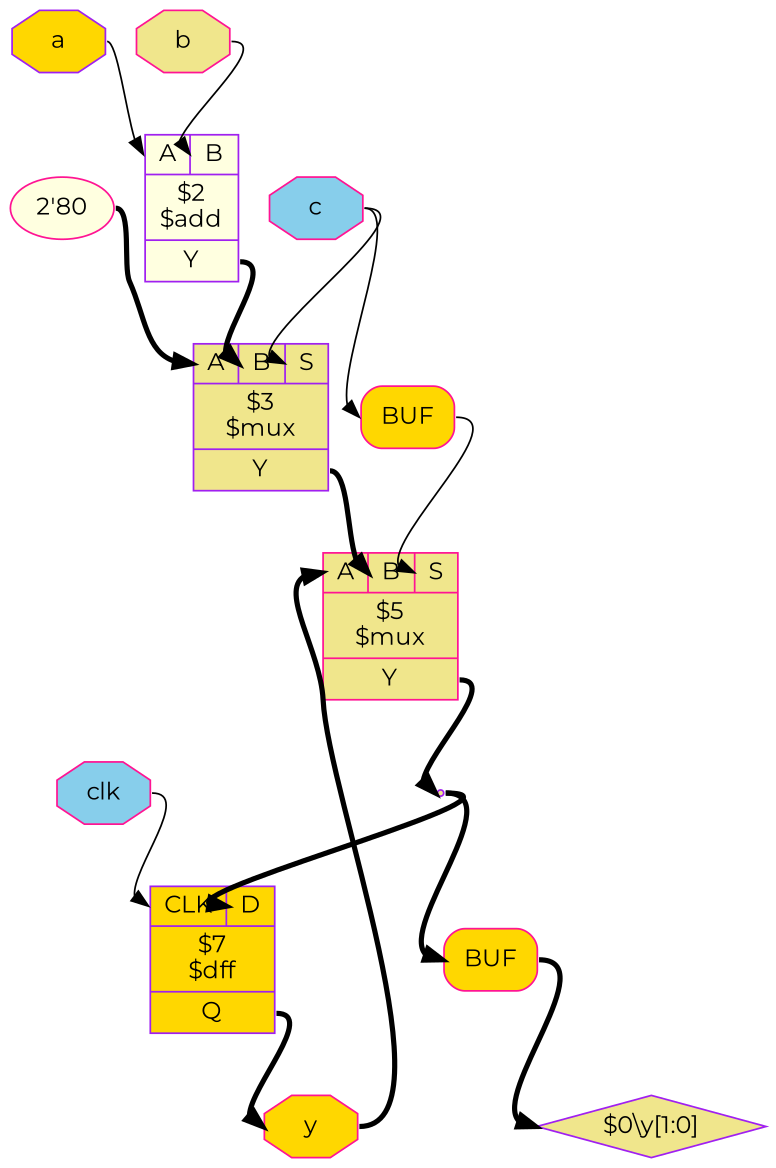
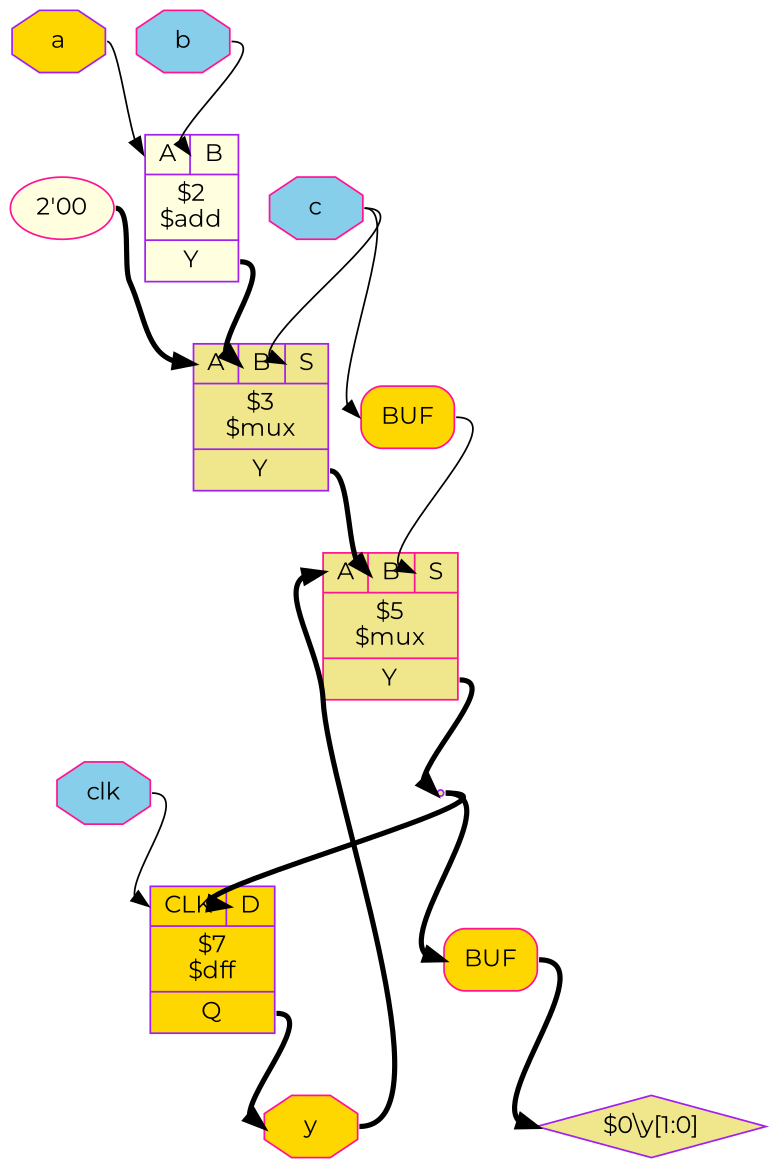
(183, 41) -> (183, 41)
(62, 208) -> (62, 208)
